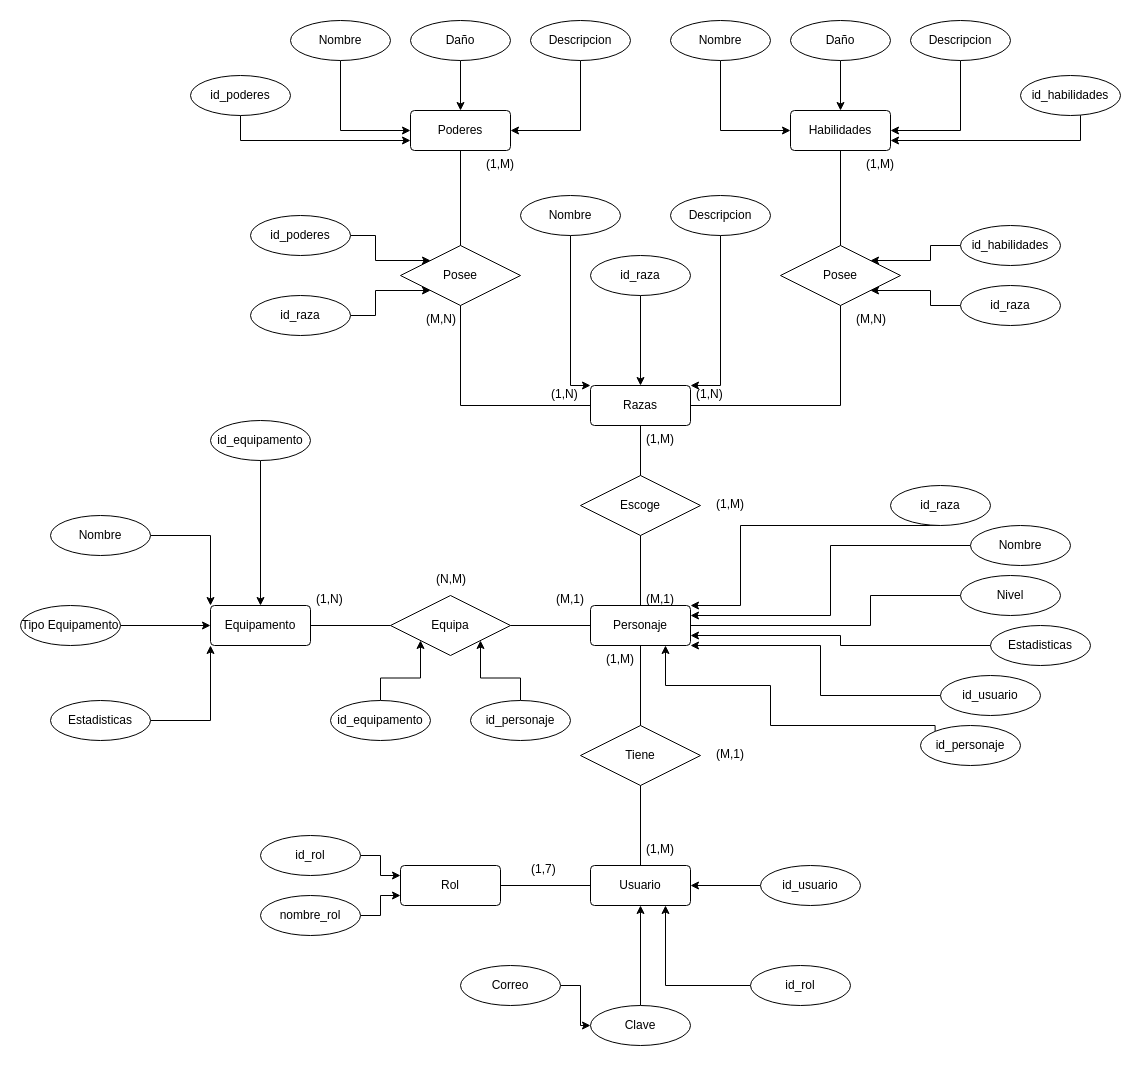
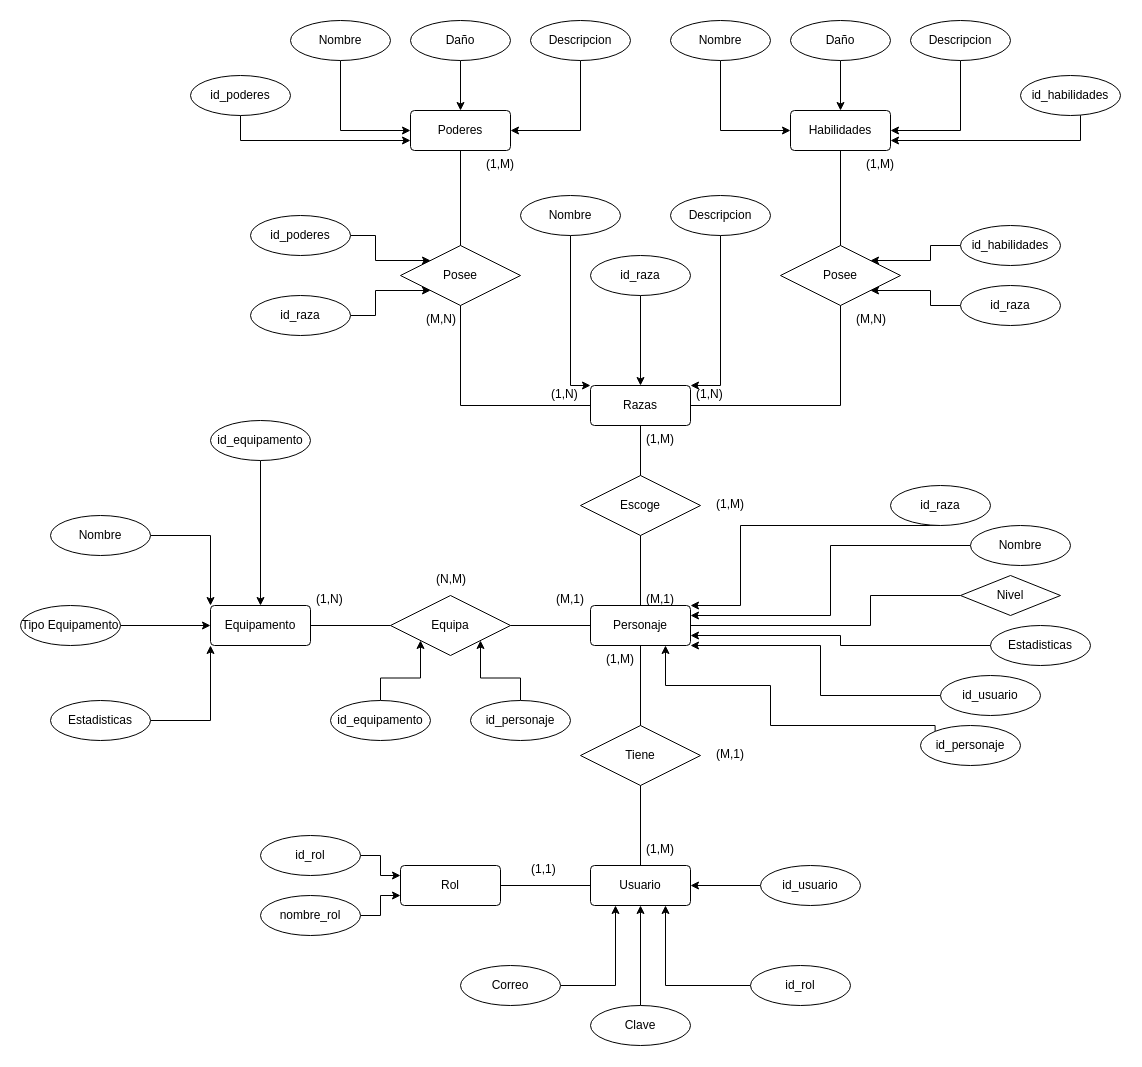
(1011, 596) -> (1011, 596)
(547, 877) -> (547, 877)
(581, 1006) -> (616, 968)
